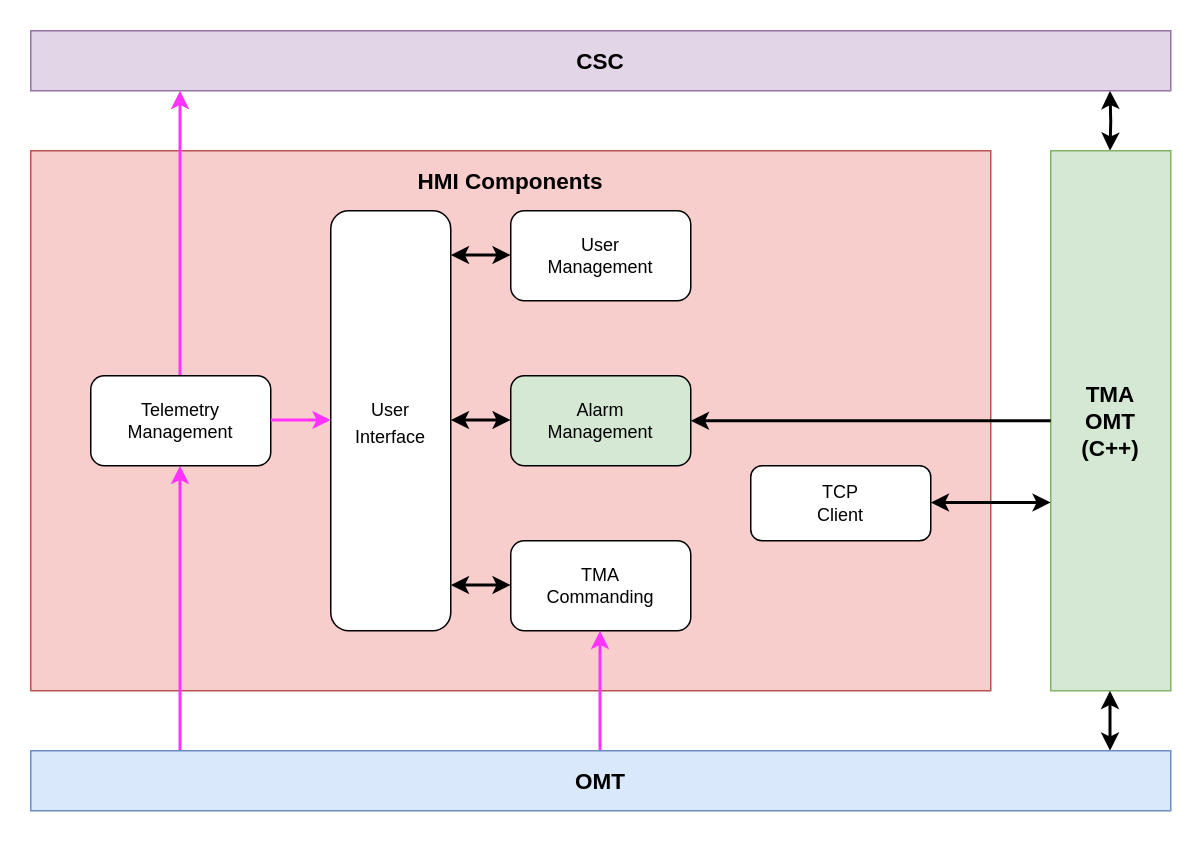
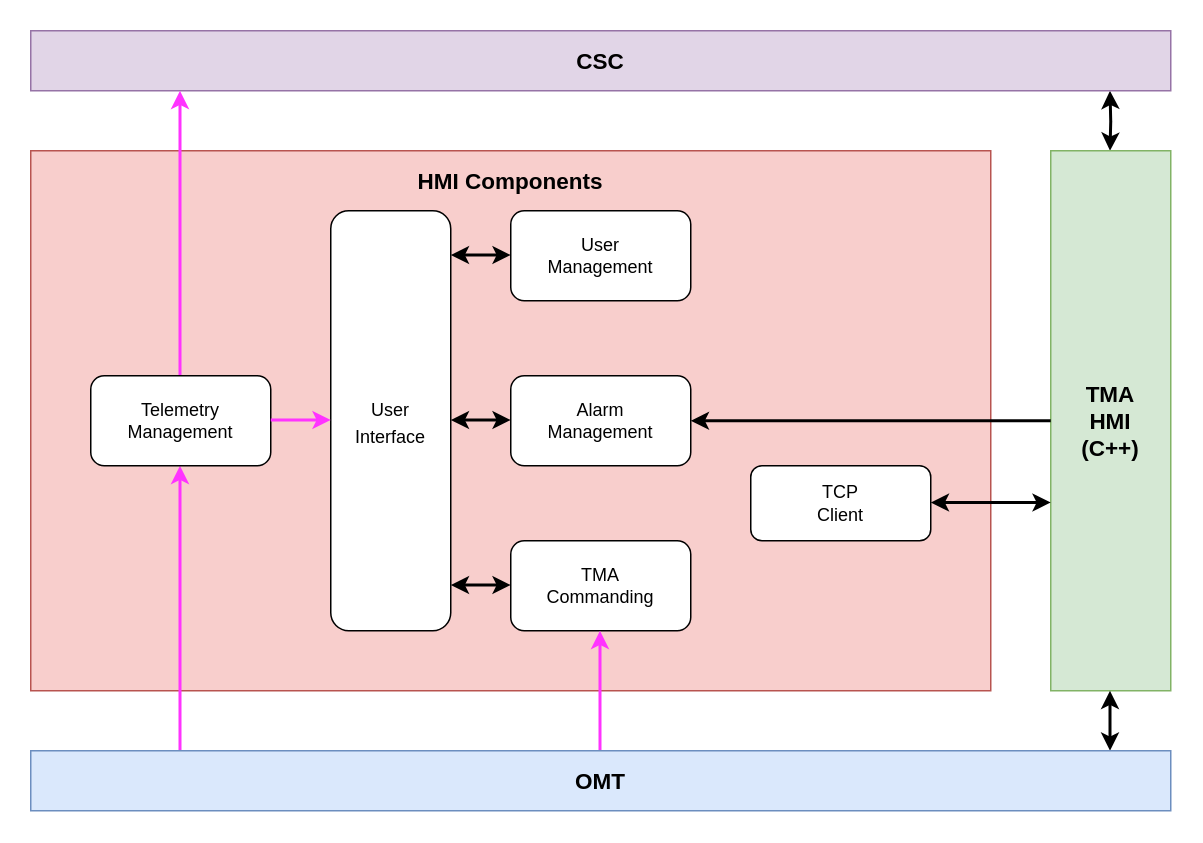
(601, 421) -> (601, 421)
(1111, 421) -> (1111, 421)
